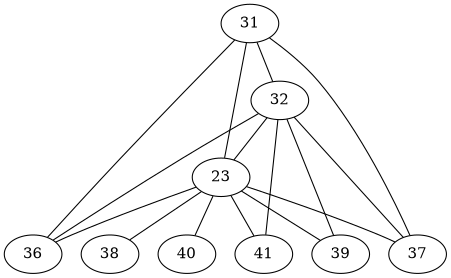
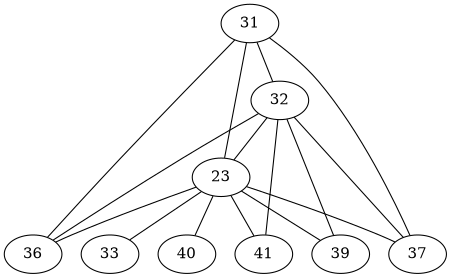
(110, 254) -> (110, 254)
